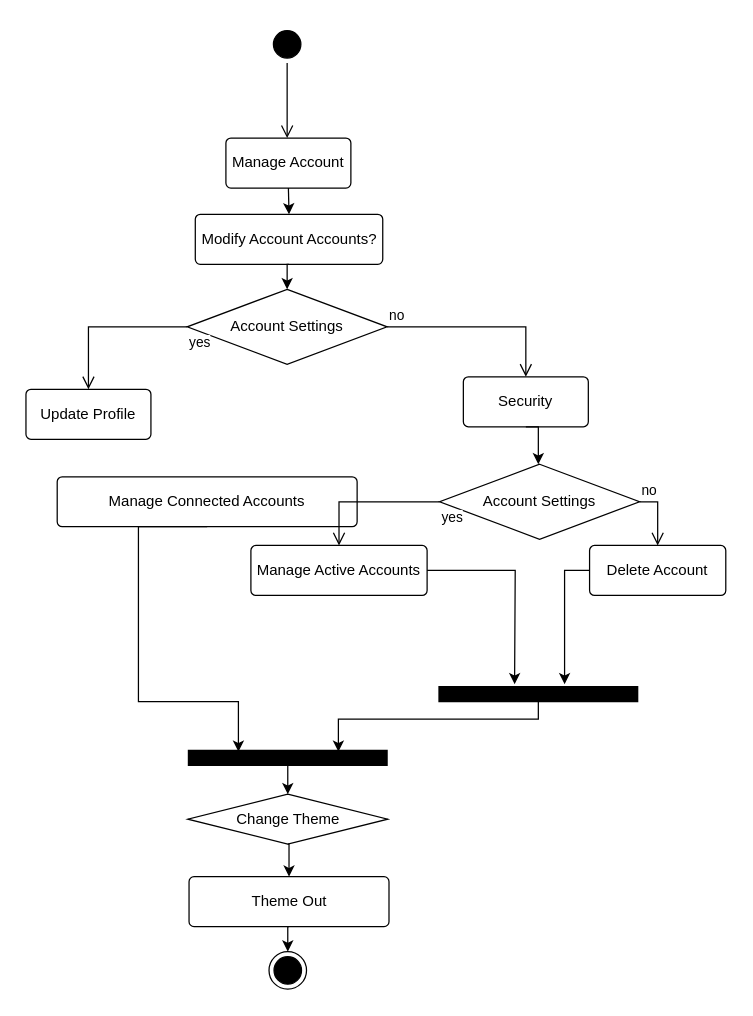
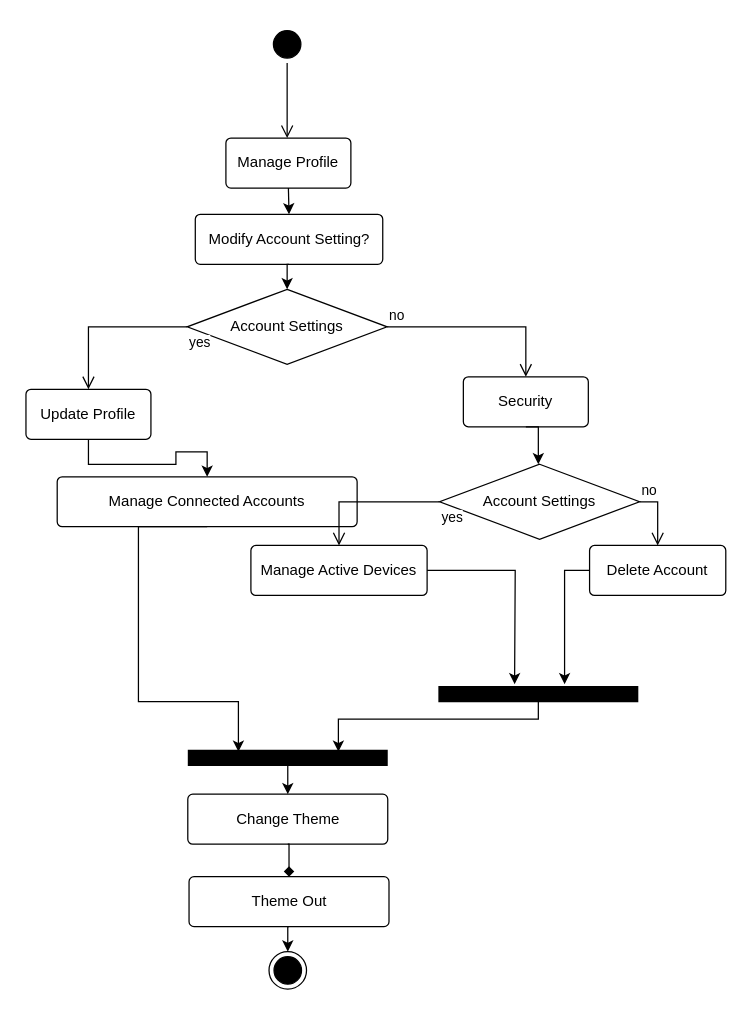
(288, 163) -> (288, 163)
(289, 239) -> (289, 239)
none -> (149, 464)
(339, 571) -> (339, 571)
(288, 819) -> (288, 819)
(289, 867) -> (289, 866)
